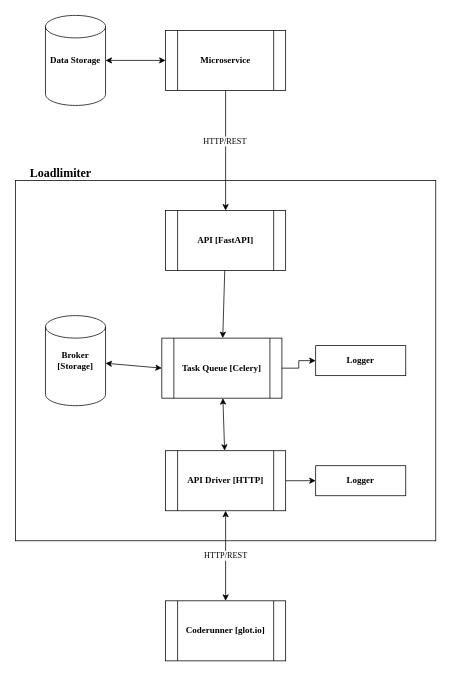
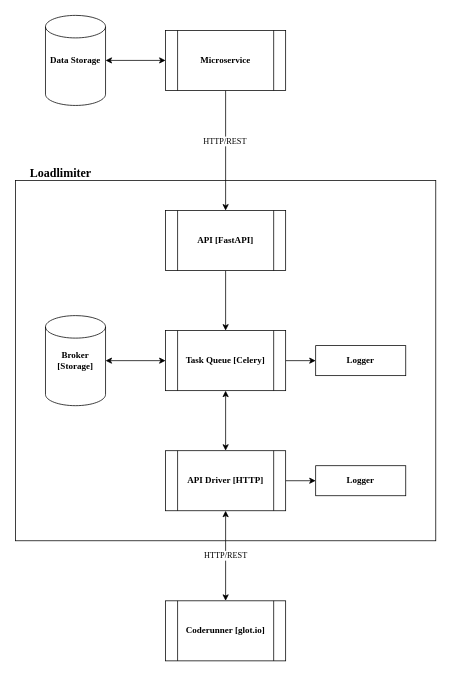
(222, 368) -> (225, 360)
